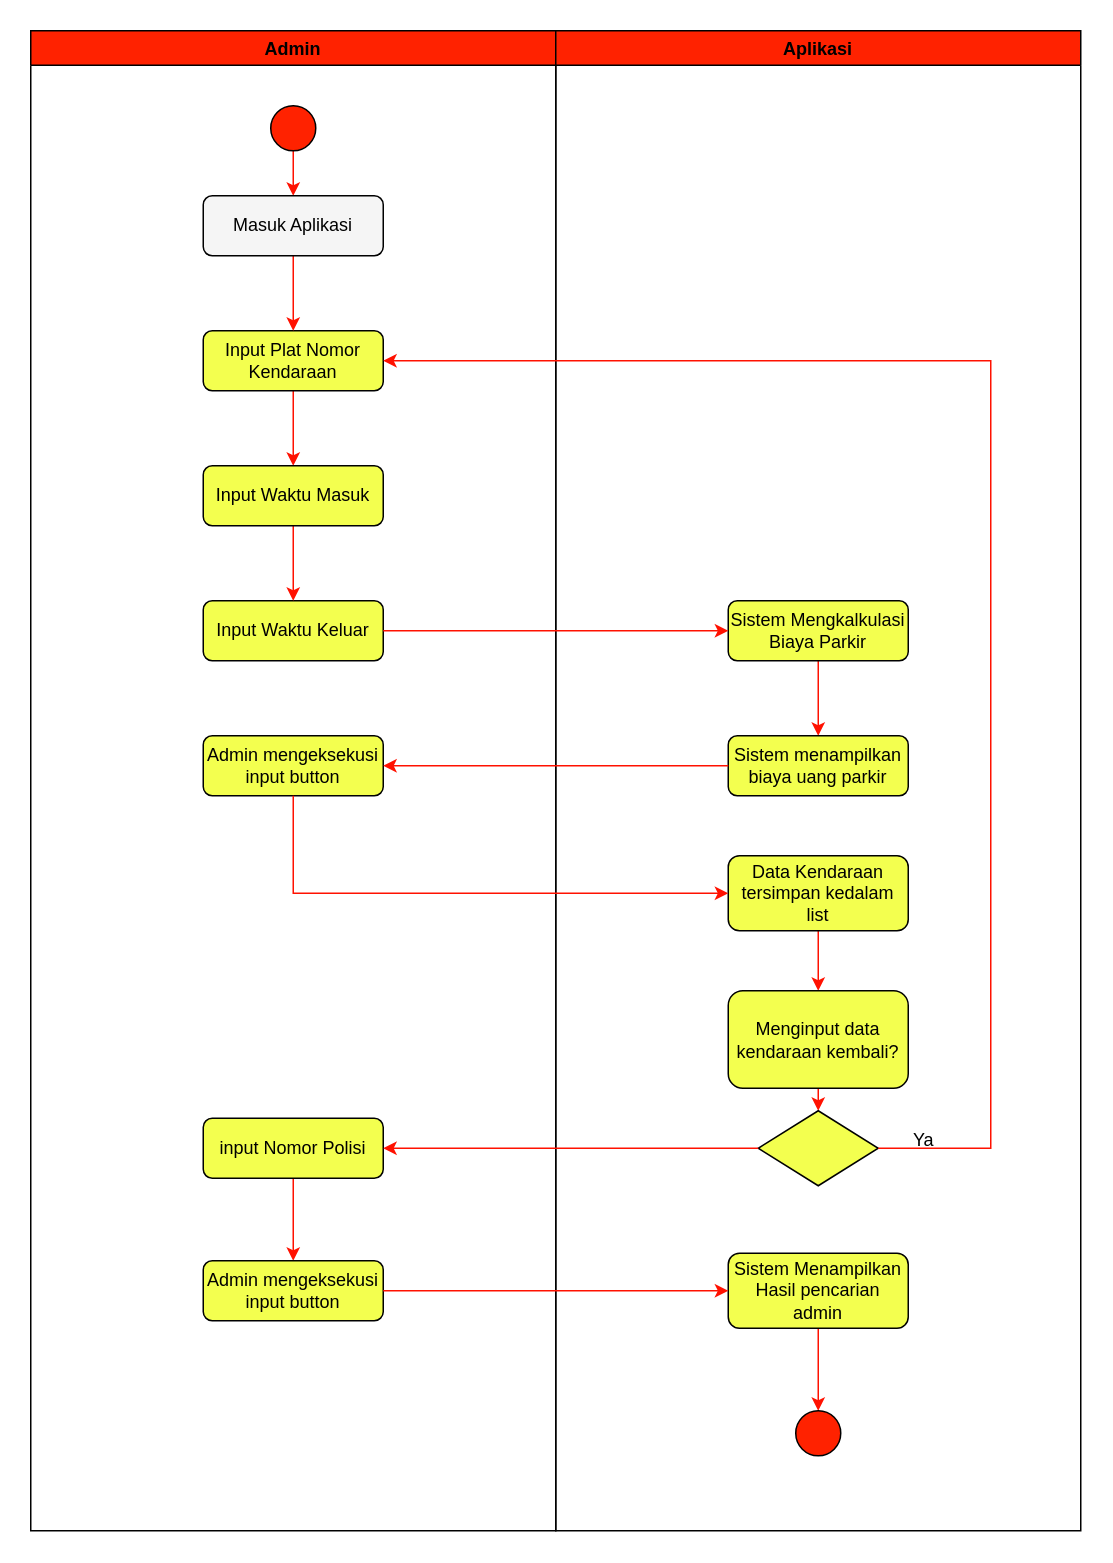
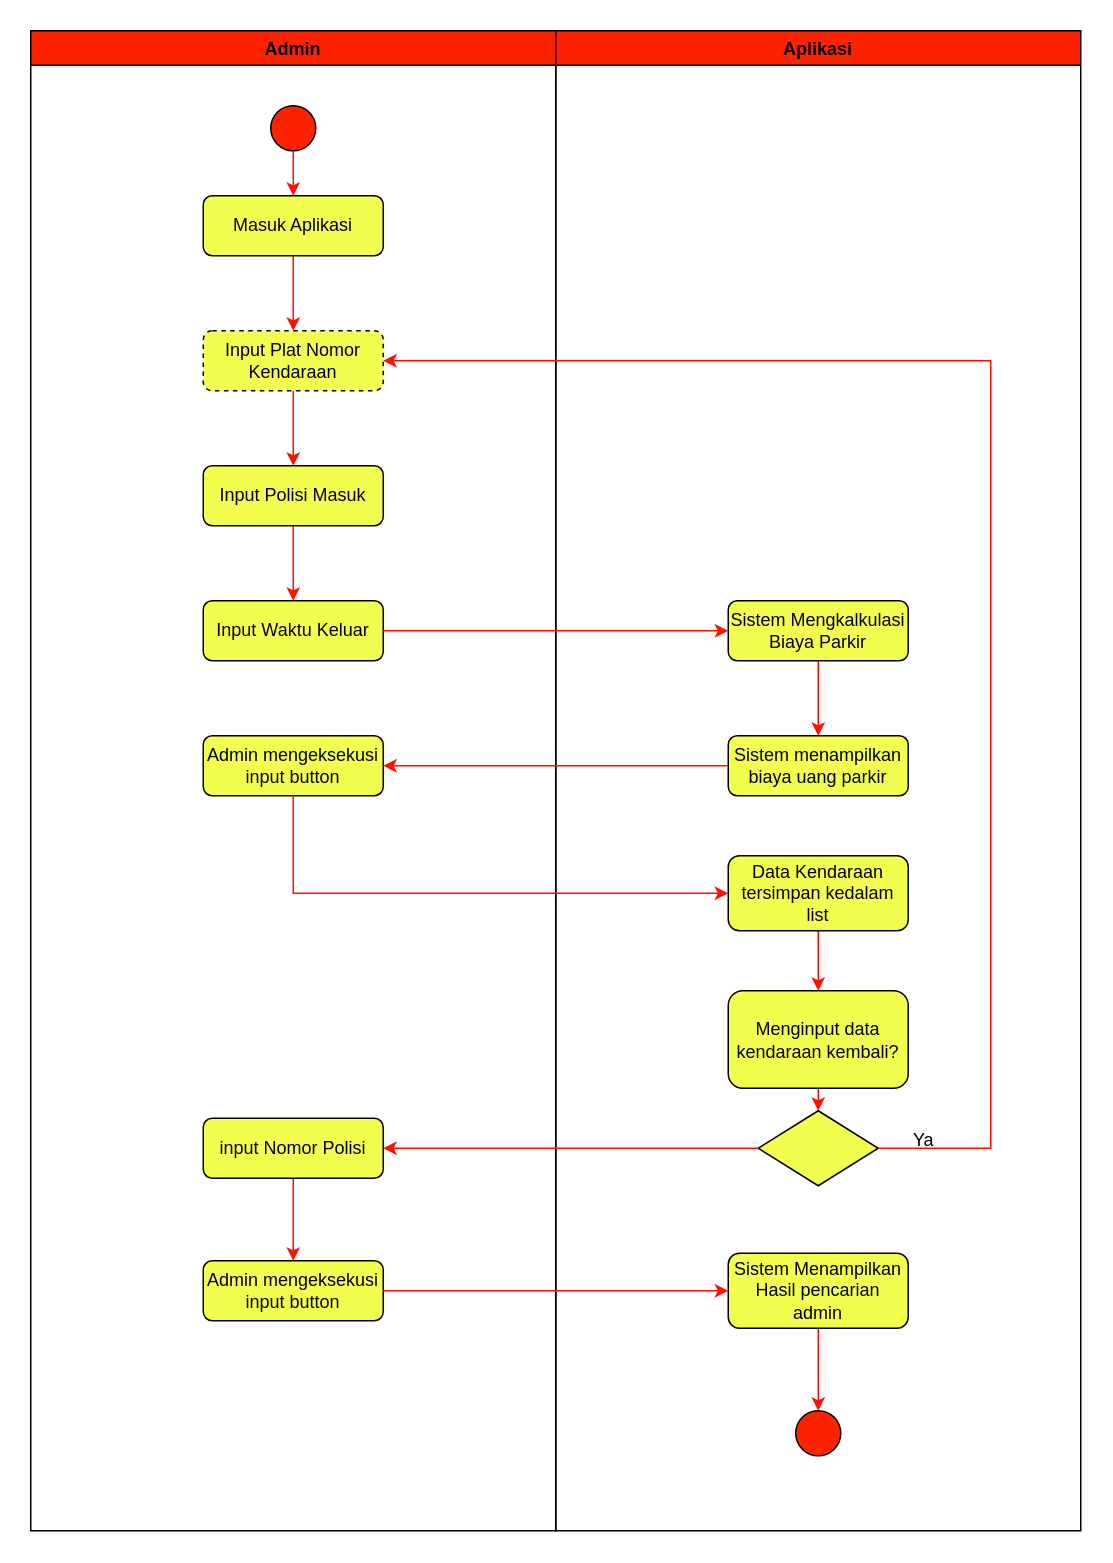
(293, 226) -> (293, 226)
(293, 361) -> (293, 361)
(293, 496) -> (293, 496)
